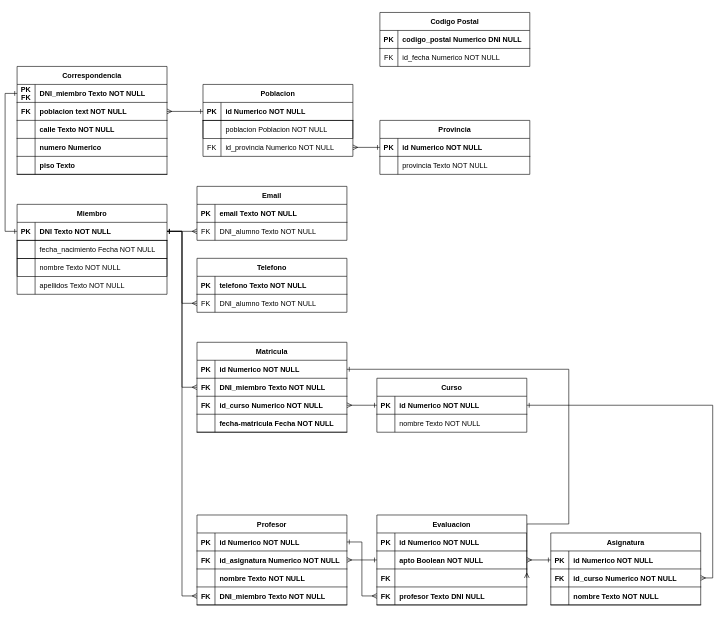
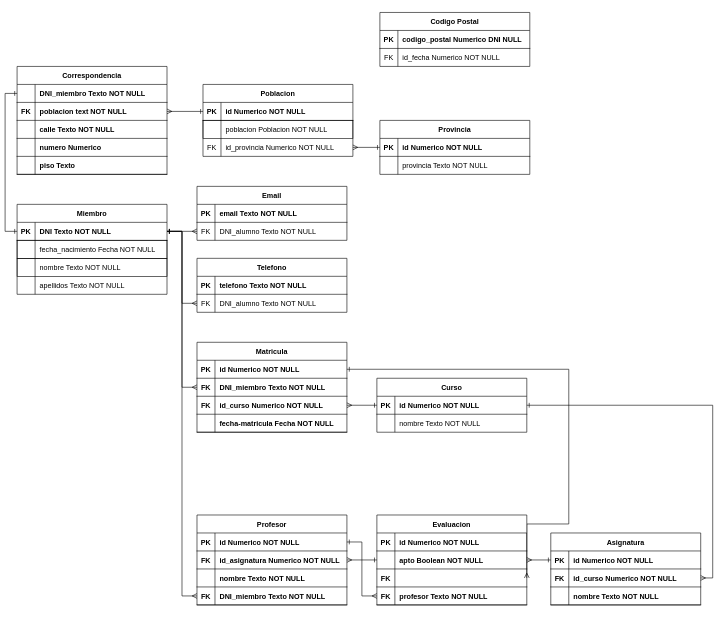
(26, 93) -> none
(443, 596) -> (443, 596)
